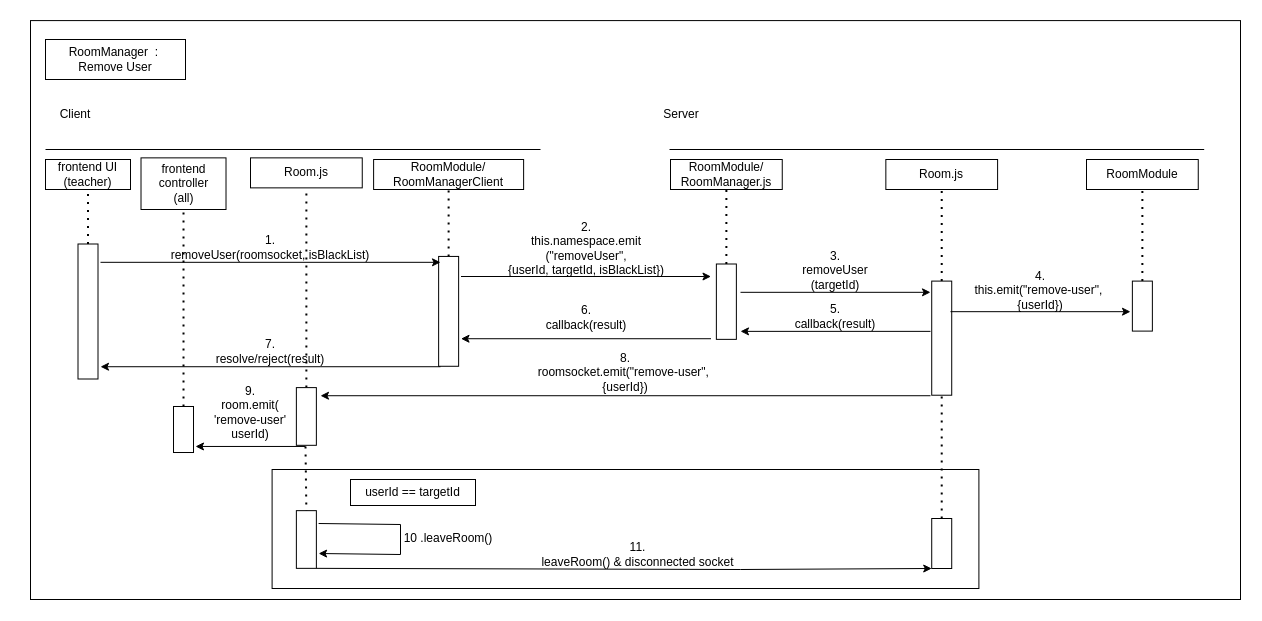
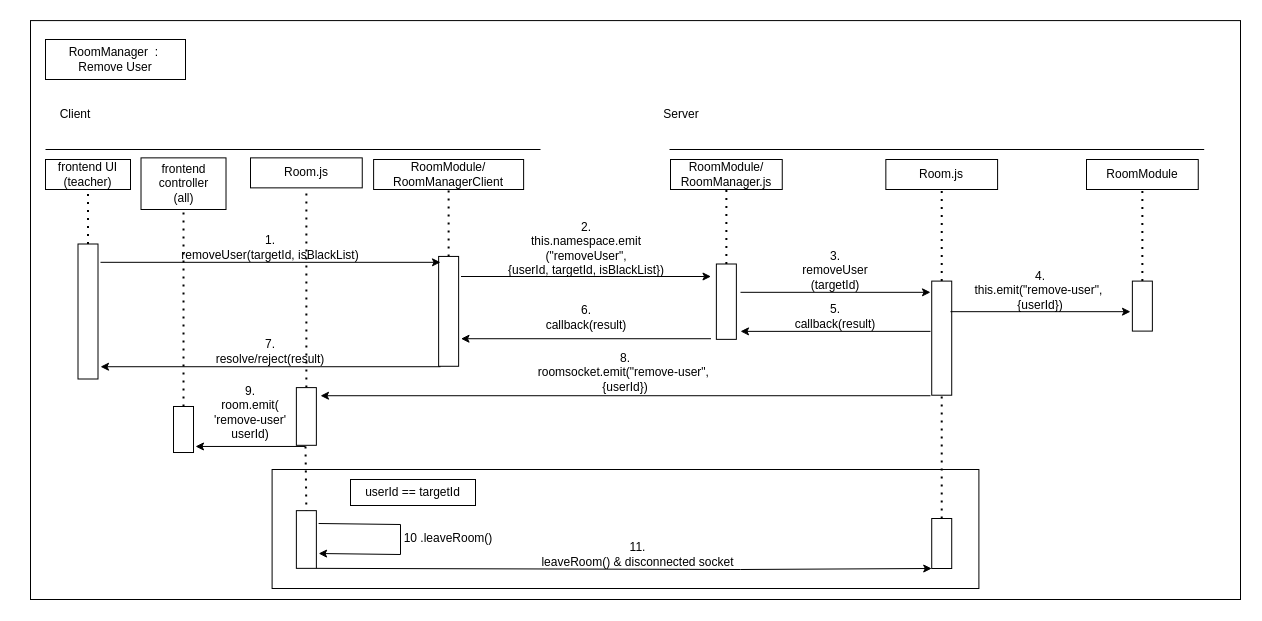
(271, 248) -> (271, 248)
